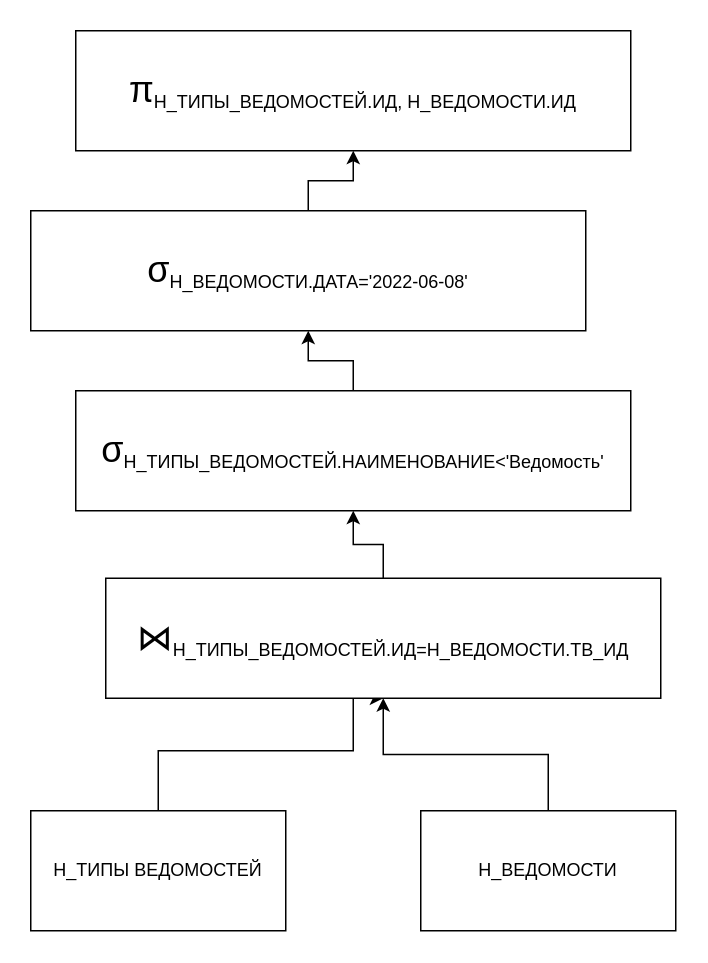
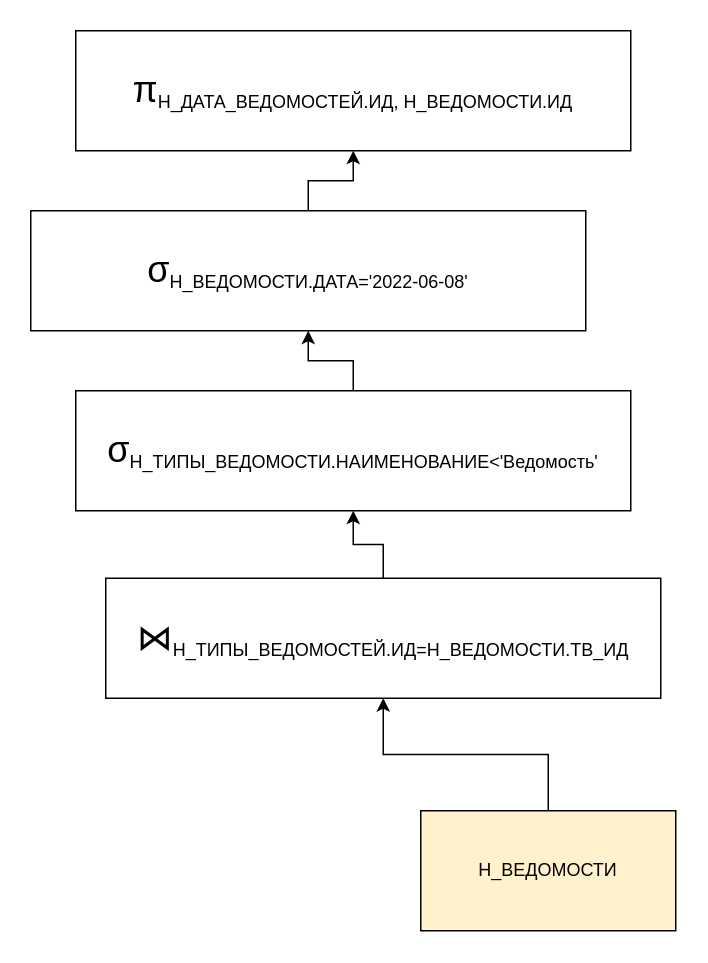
(353, 91) -> (353, 91)
(353, 451) -> (353, 451)
(252, 751) -> none
(158, 871) -> none
(548, 871) -> (548, 871)
